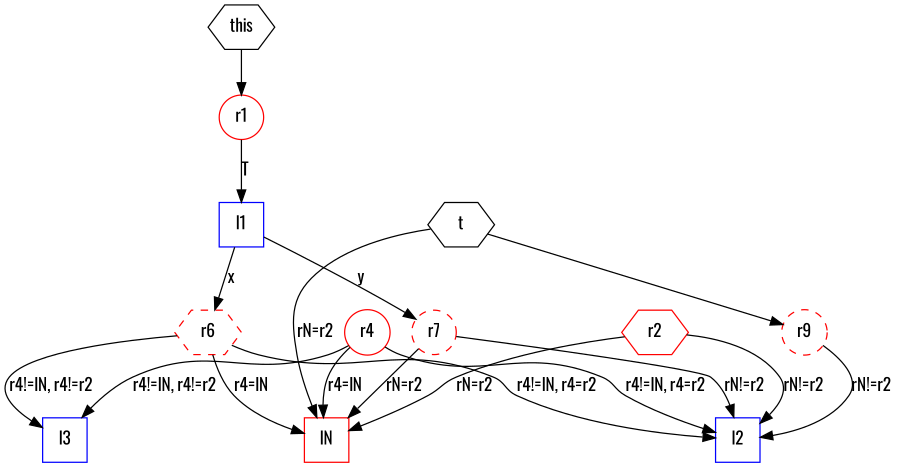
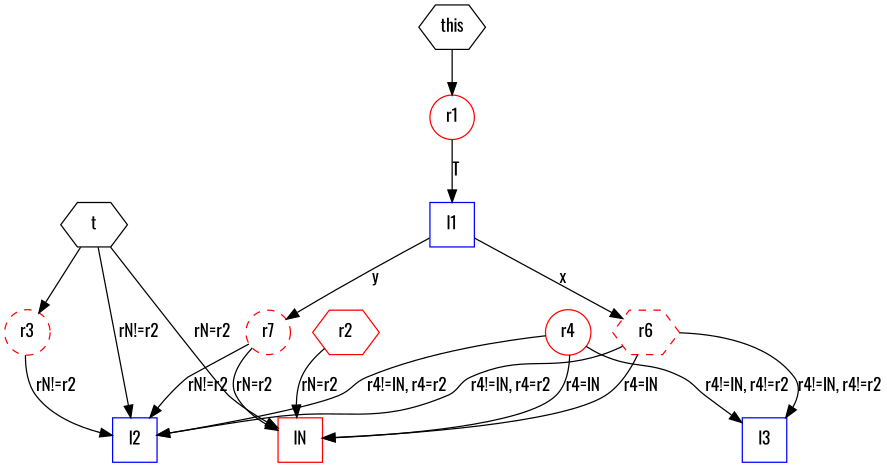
(804, 332) -> (27, 332)
(757, 356) -> (113, 326)
